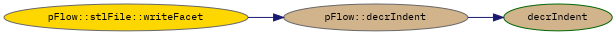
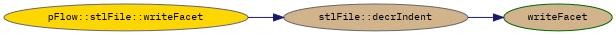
(376, 17) -> (376, 17)
(558, 17) -> (558, 17)
